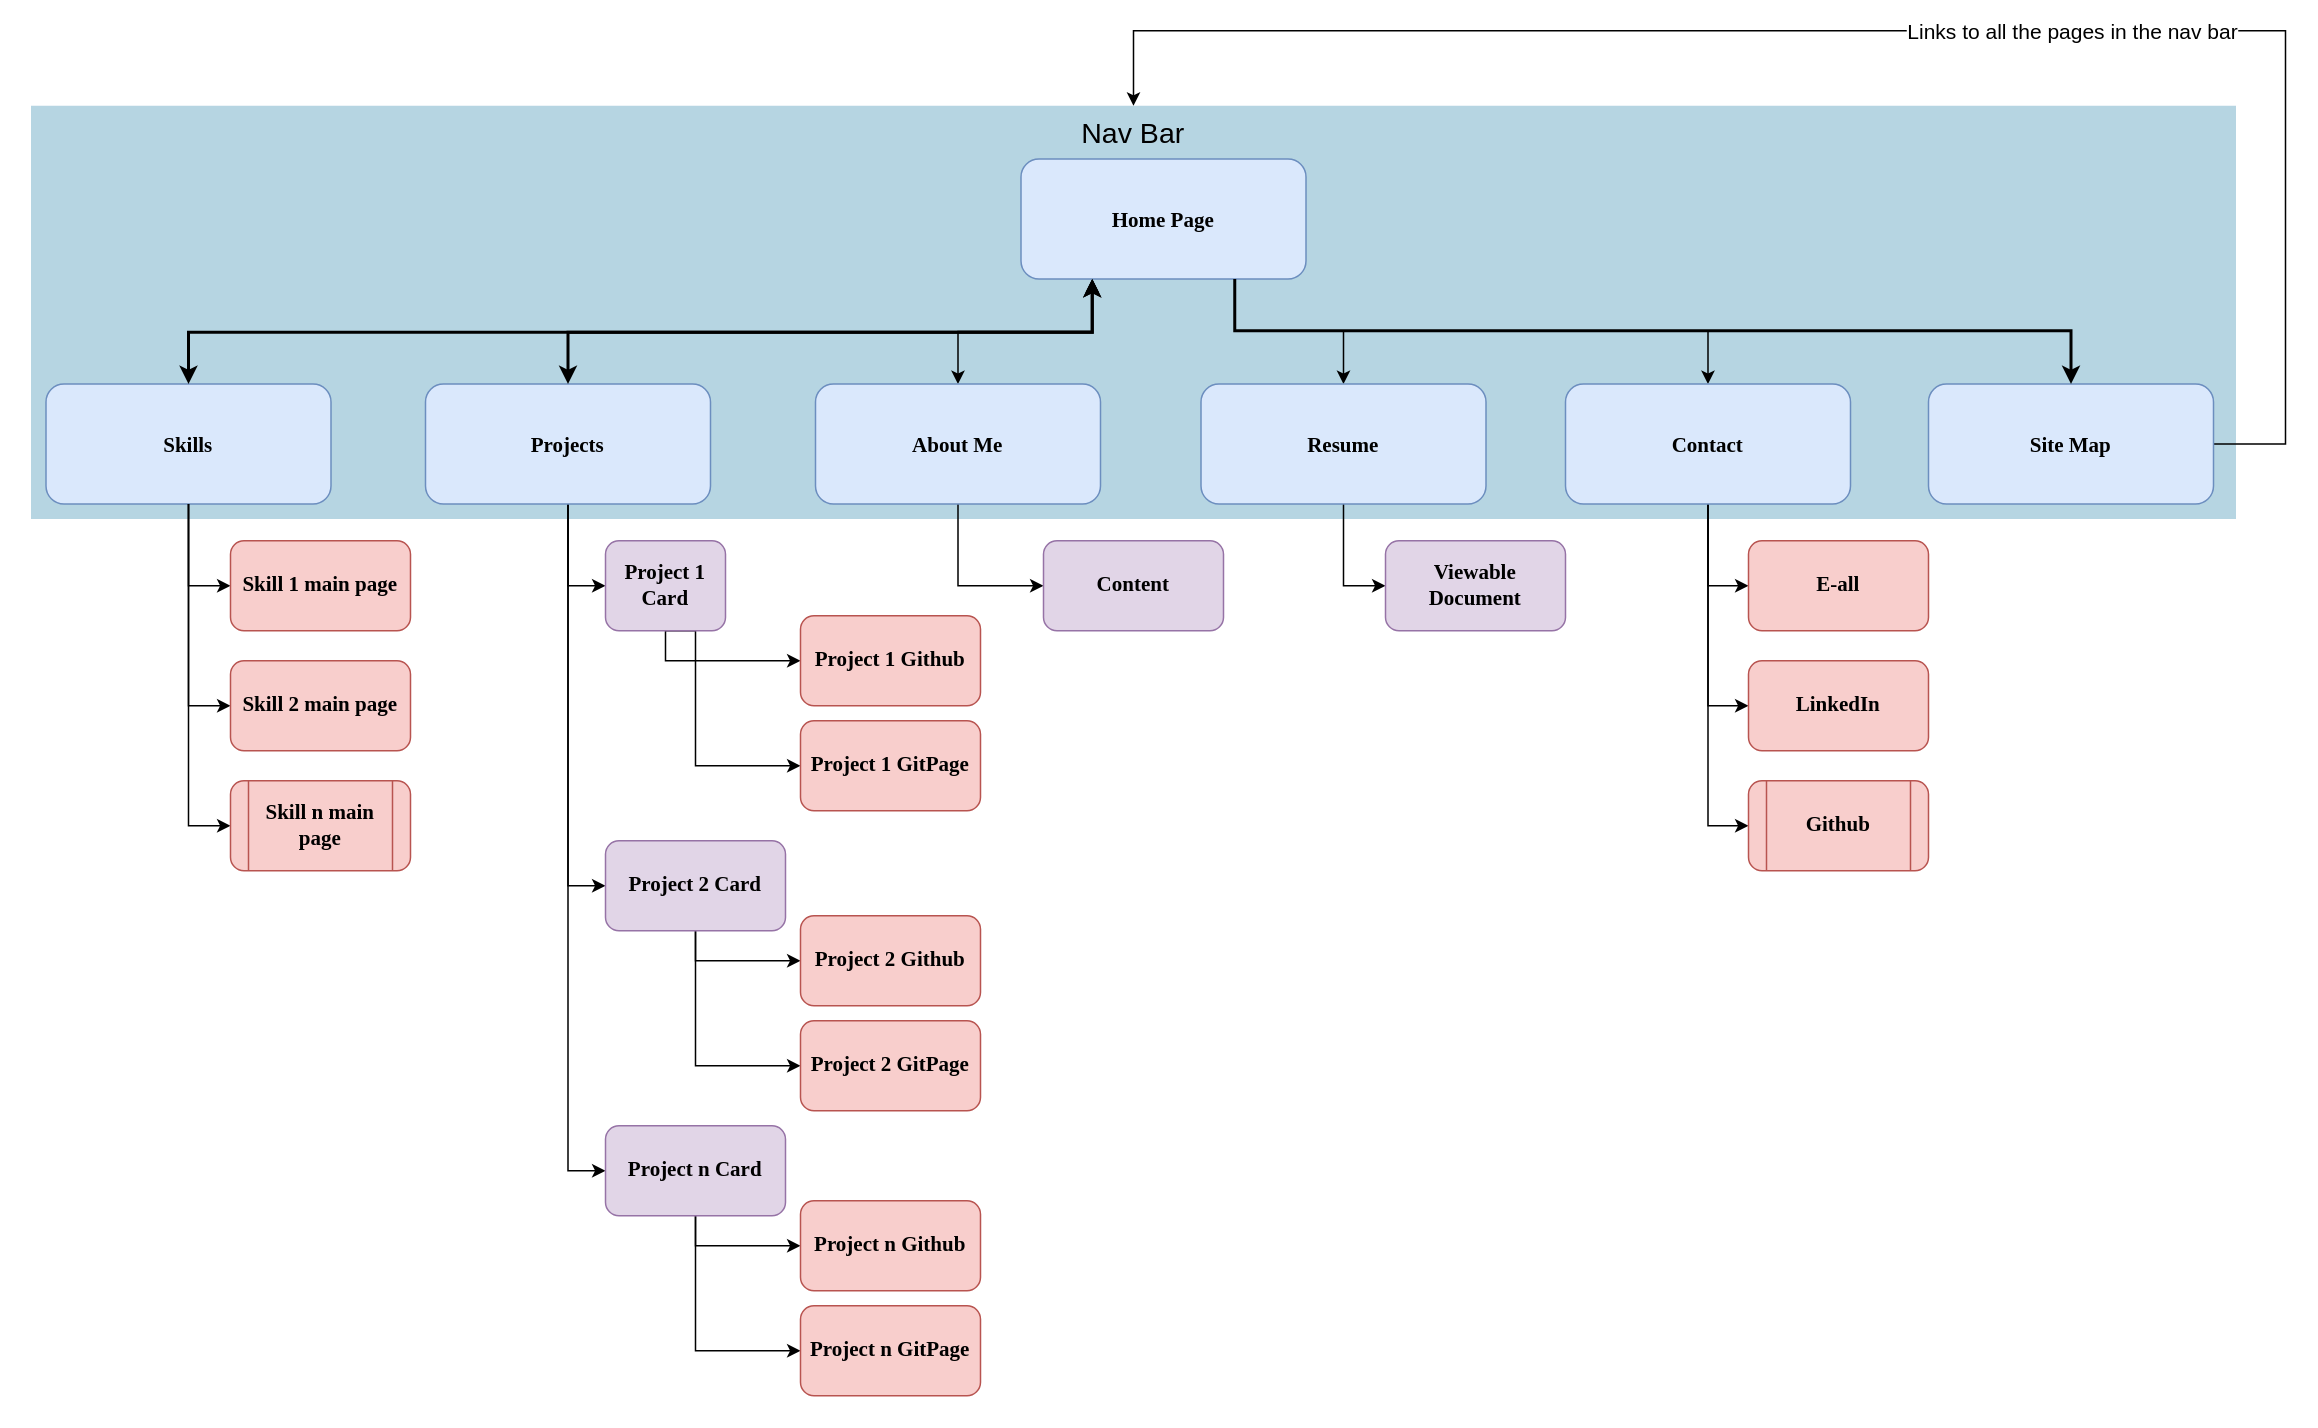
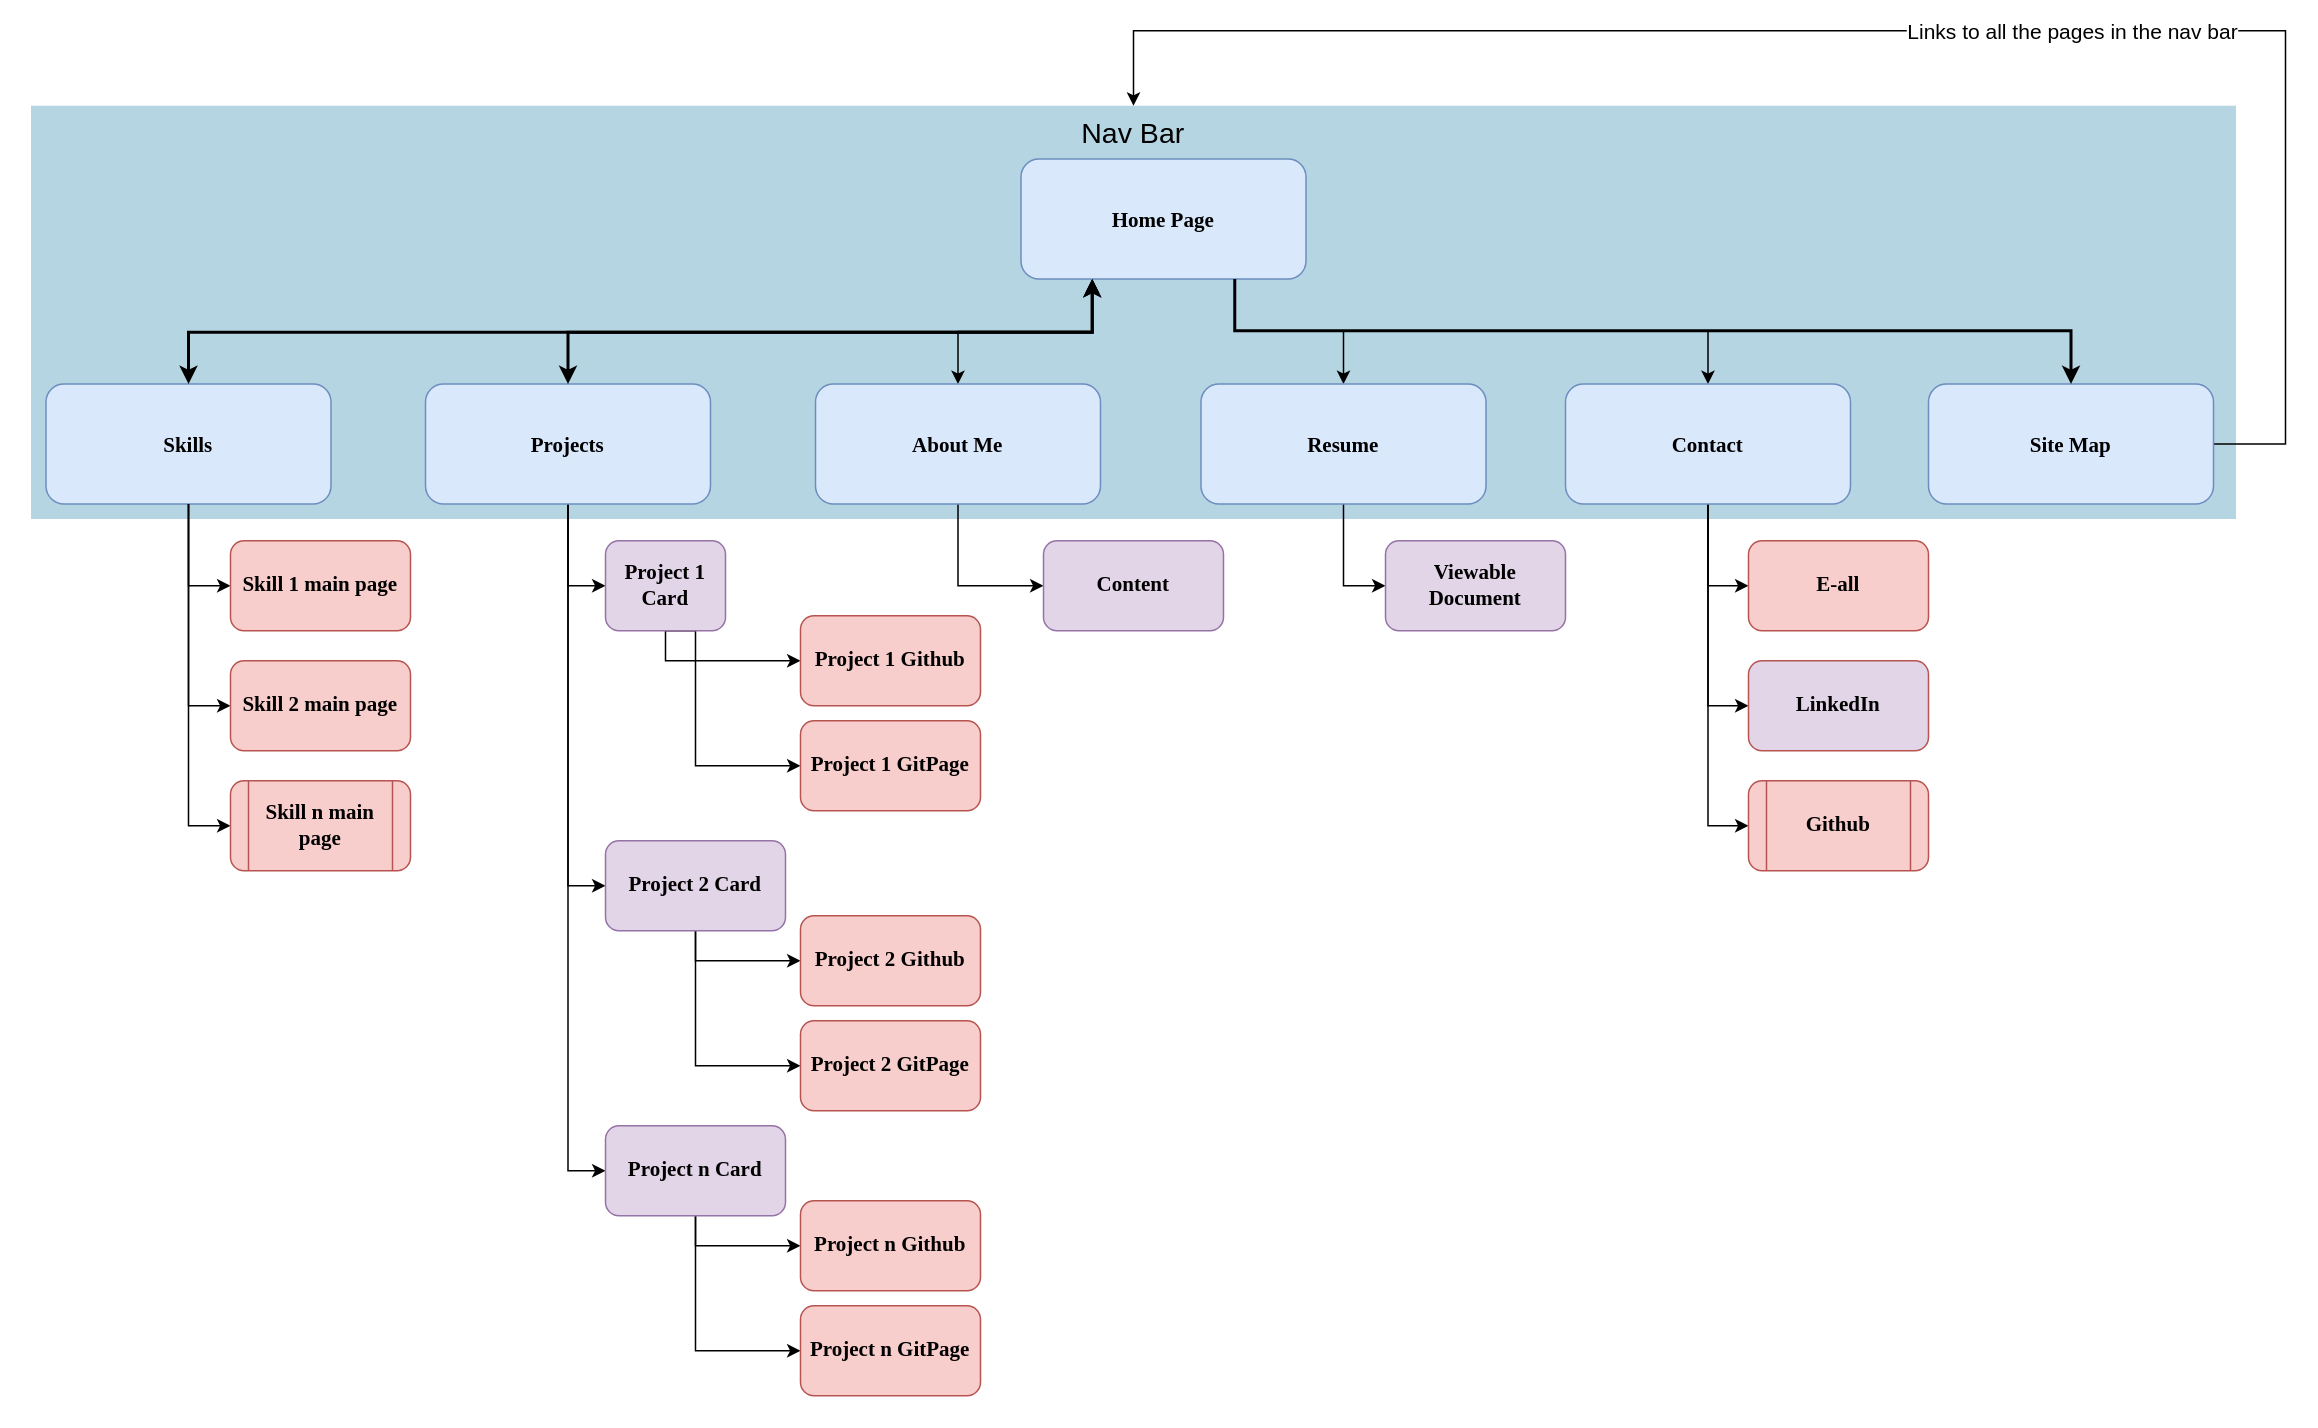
(1838, 706) -> (1838, 706)
